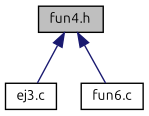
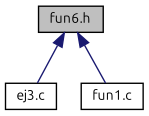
(71, 19) -> (71, 19)
(112, 96) -> (112, 96)
